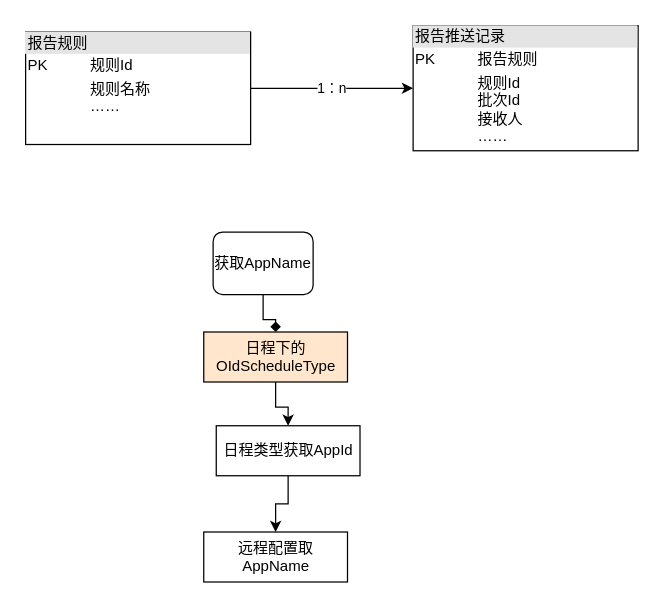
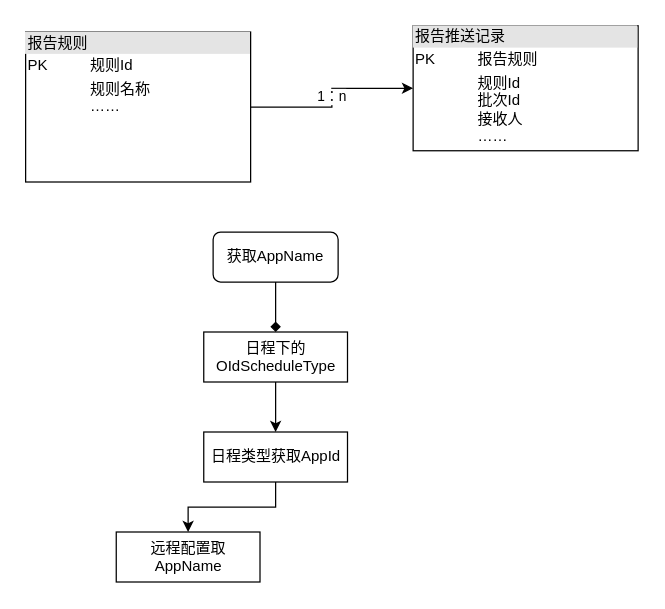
(138, 88) -> (138, 107)
(263, 263) -> (276, 257)
(276, 357) -> (276, 357)
(288, 451) -> (276, 457)
(276, 557) -> (188, 557)
